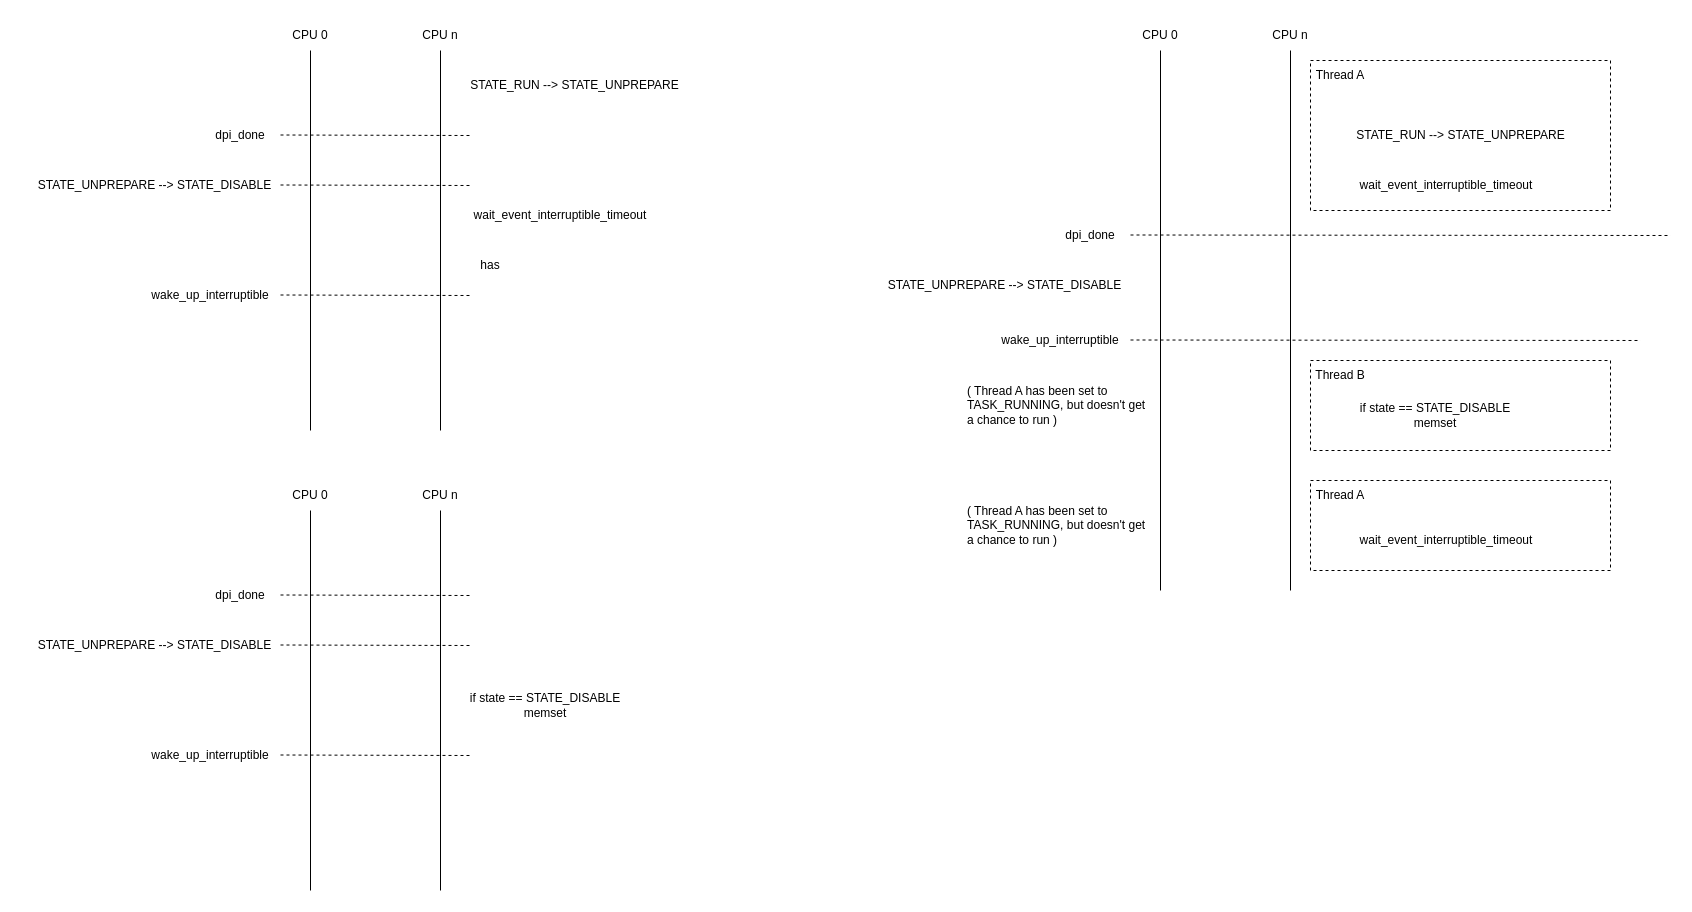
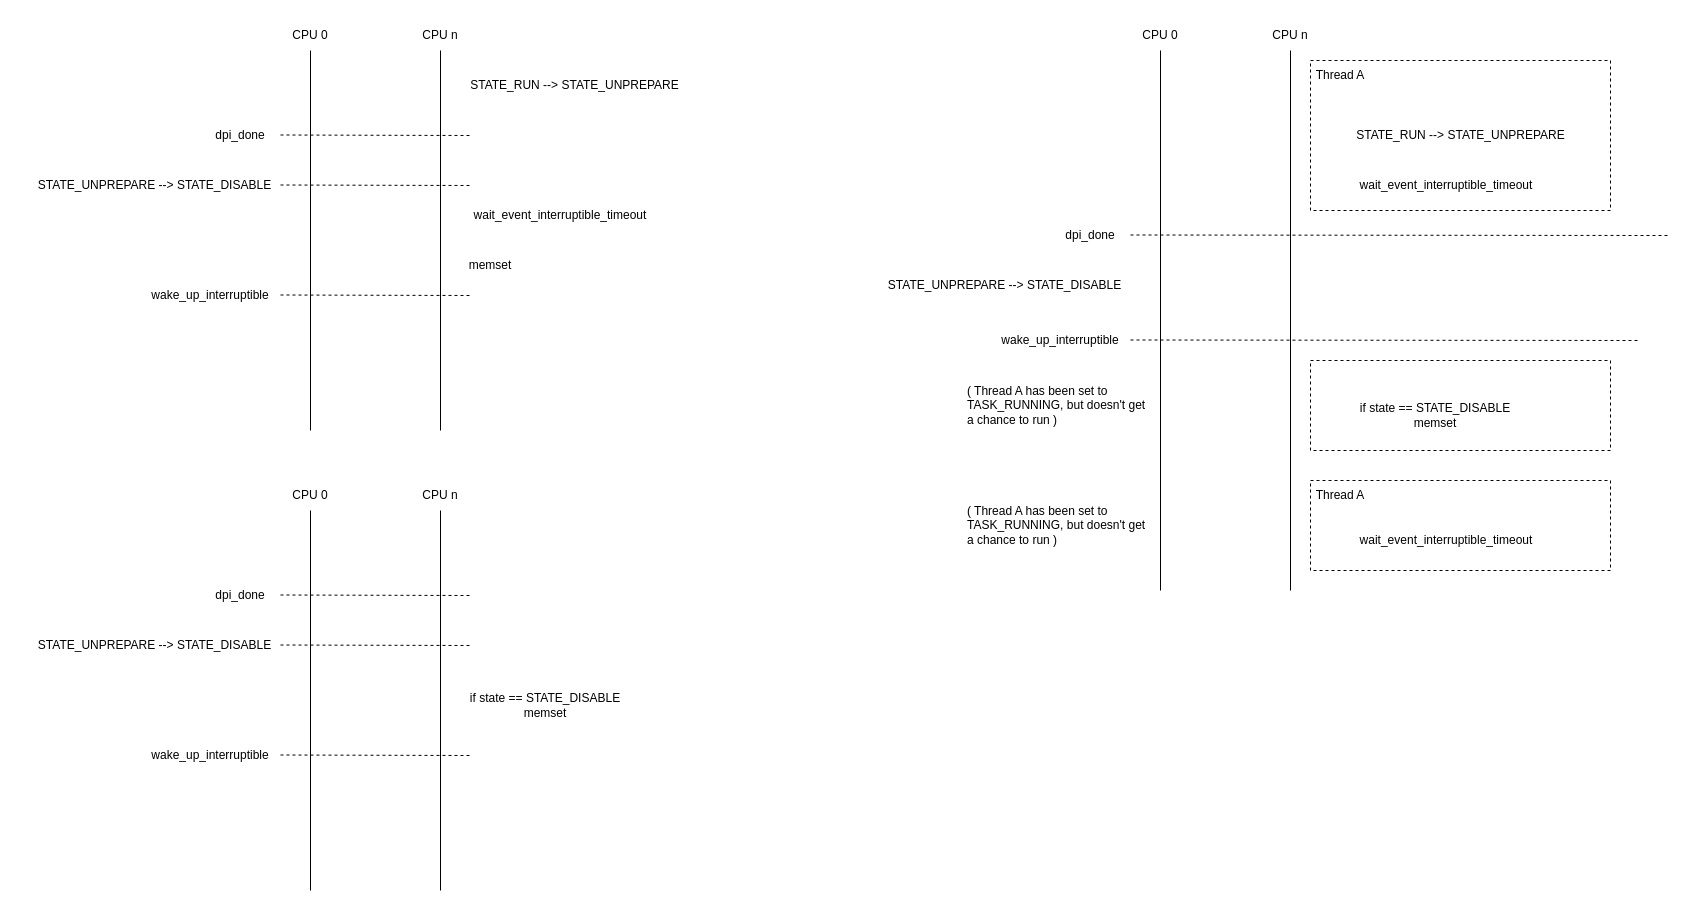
(491, 266) -> (491, 266)
(1341, 376) -> none
